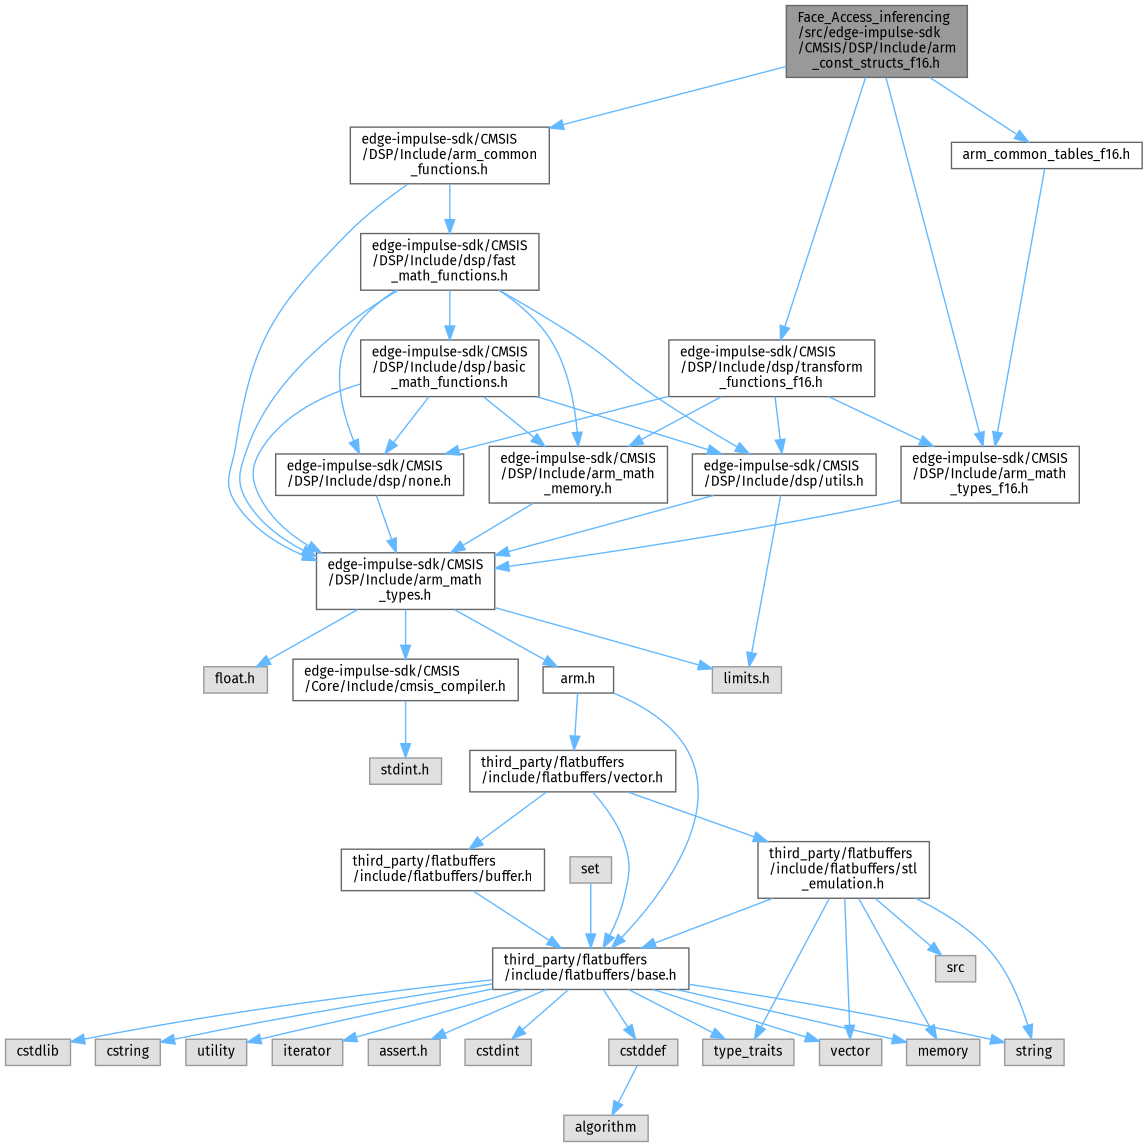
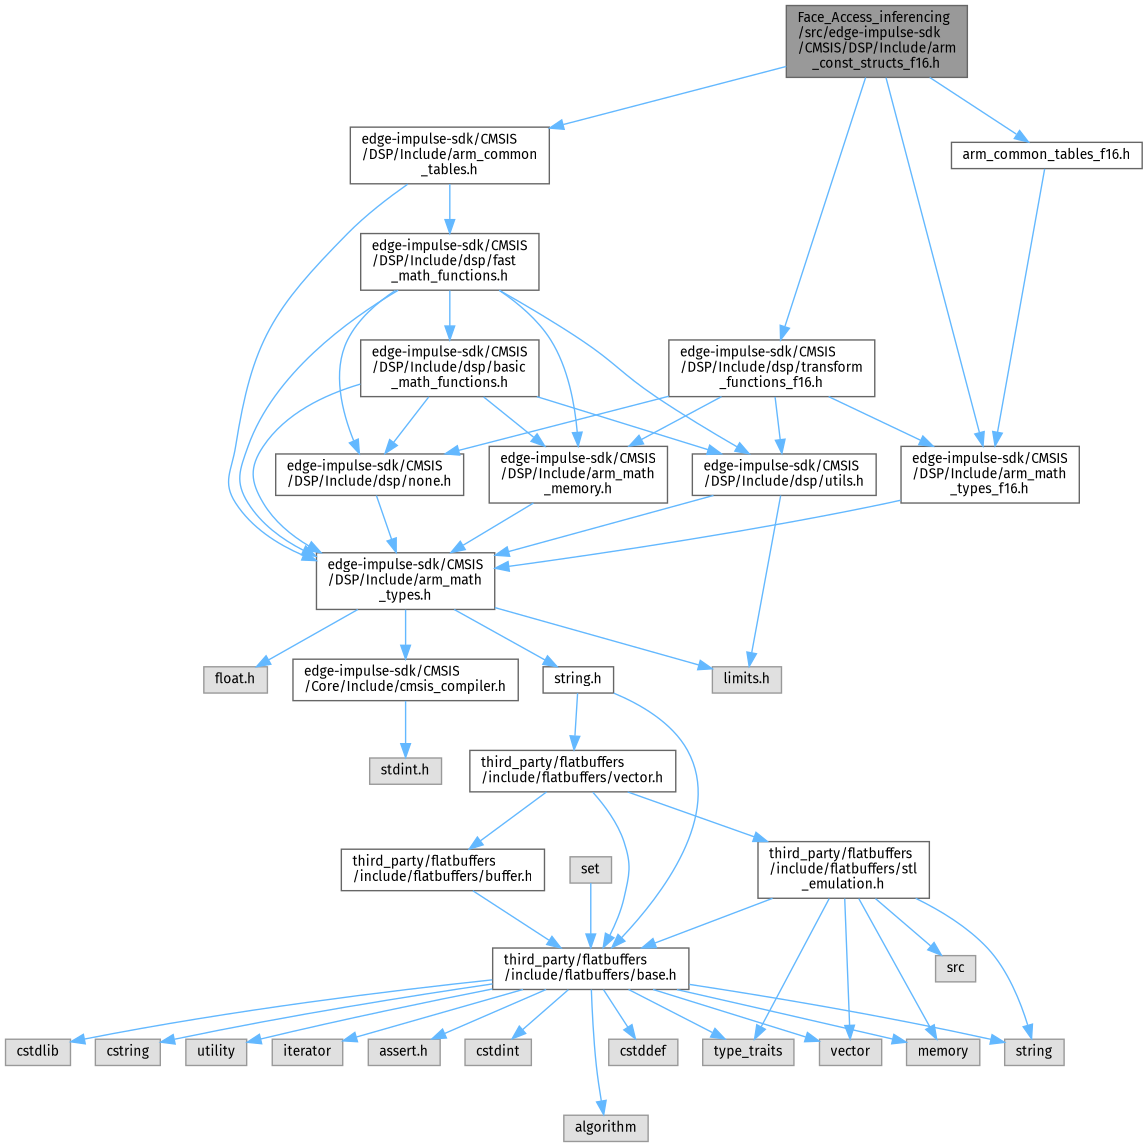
(450, 155) -> (450, 155)
(578, 680) -> (578, 680)
(628, 1084) -> (594, 1045)
